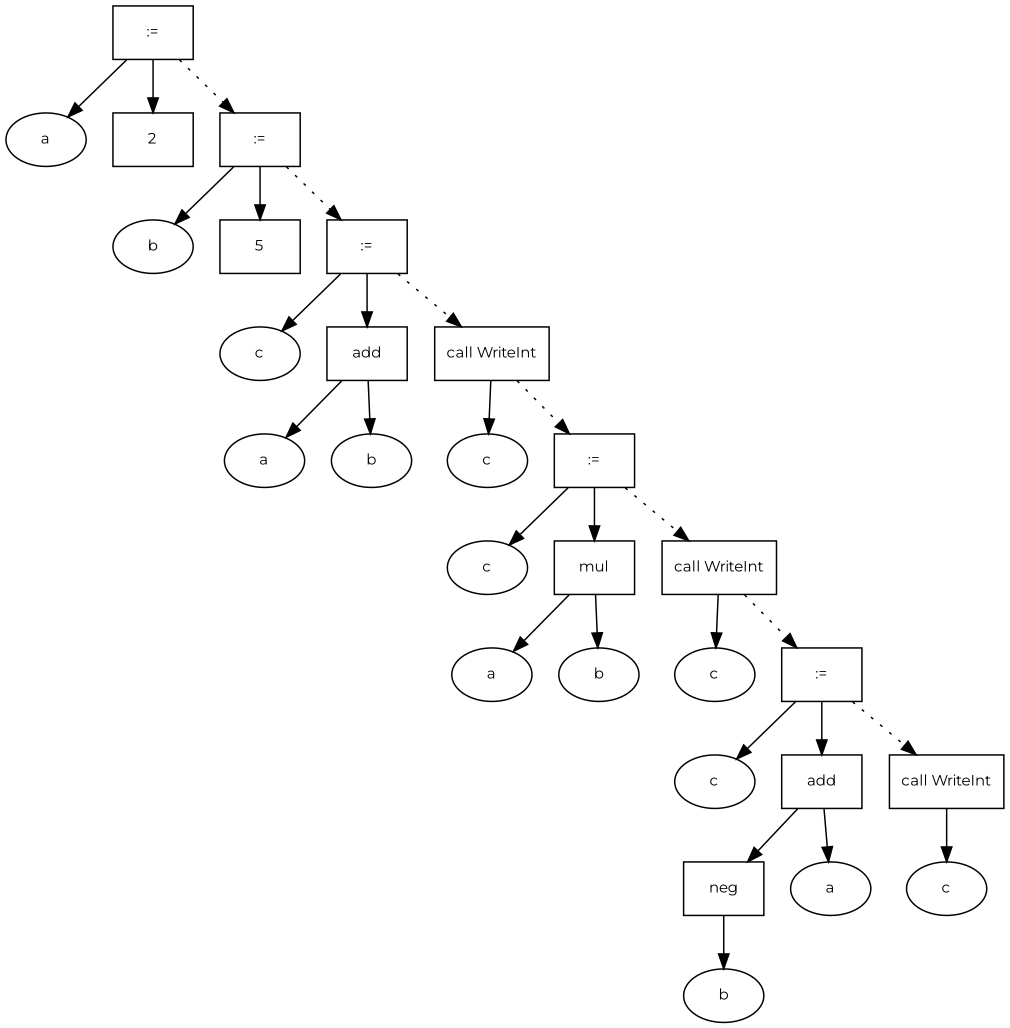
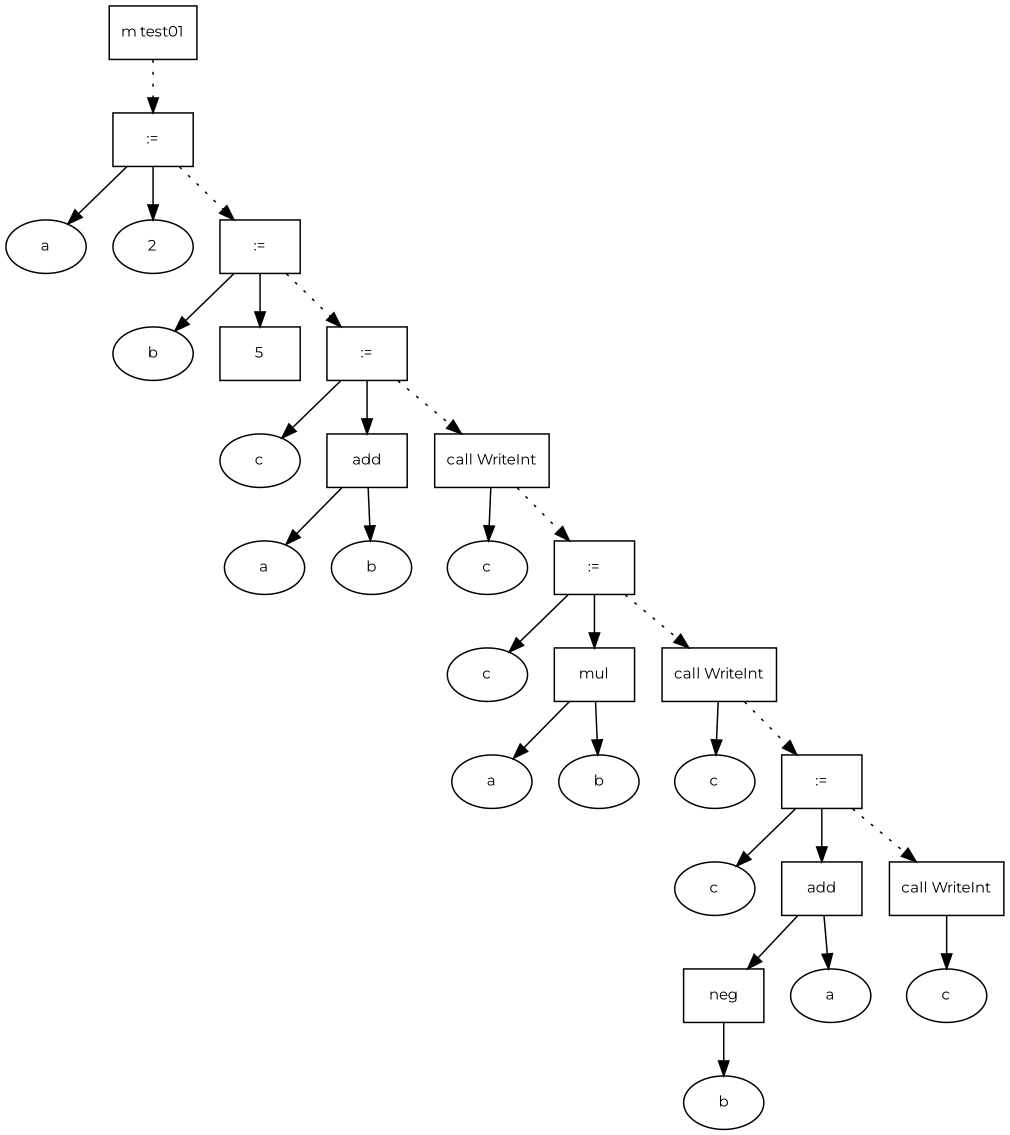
none -> (153, 33)
(153, 140) -> (153, 247)
